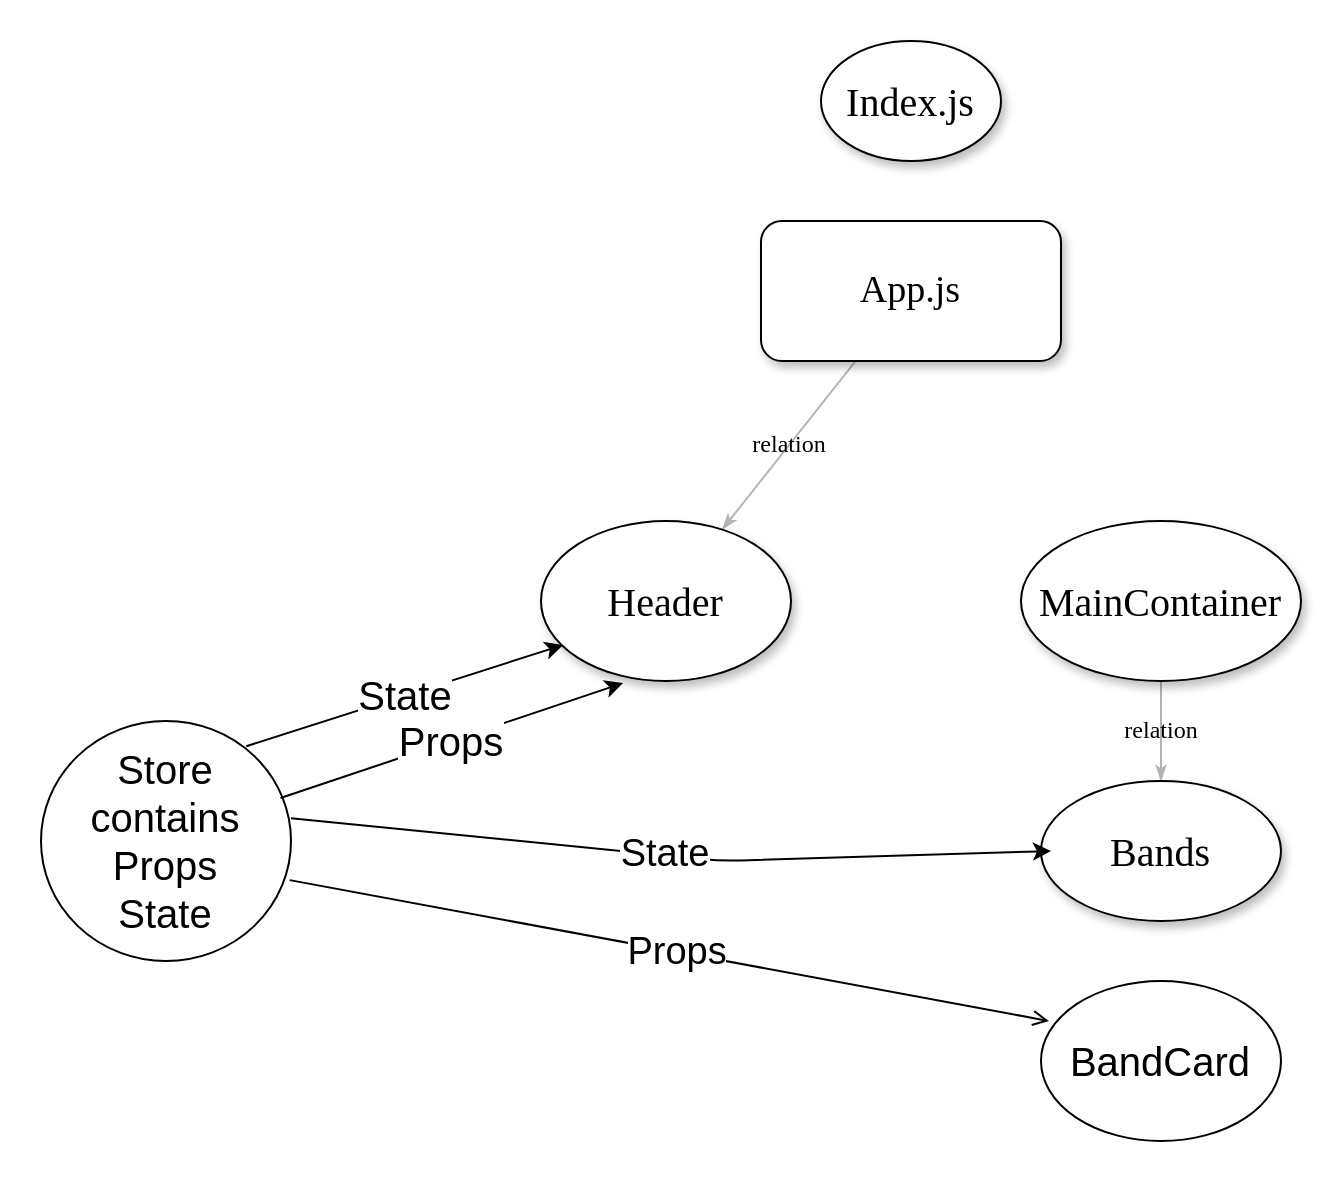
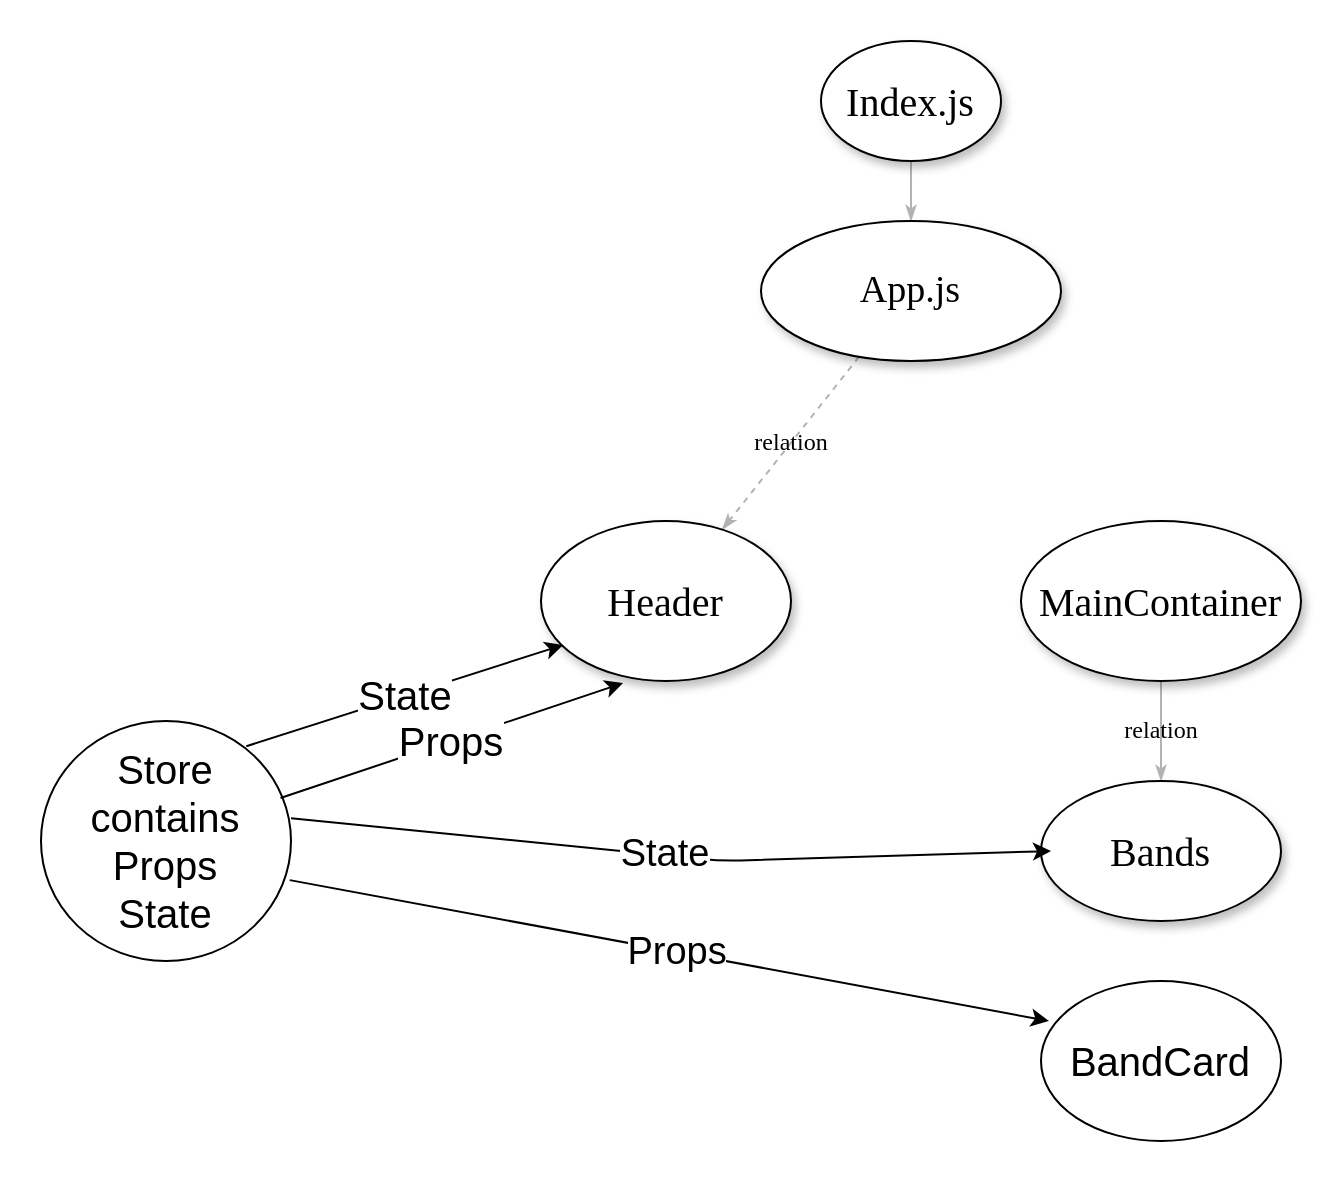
none -> (911, 185)
(911, 291) -> (911, 291)
(791, 443) -> (791, 443)
(1037, 1019) -> (1034, 1018)
